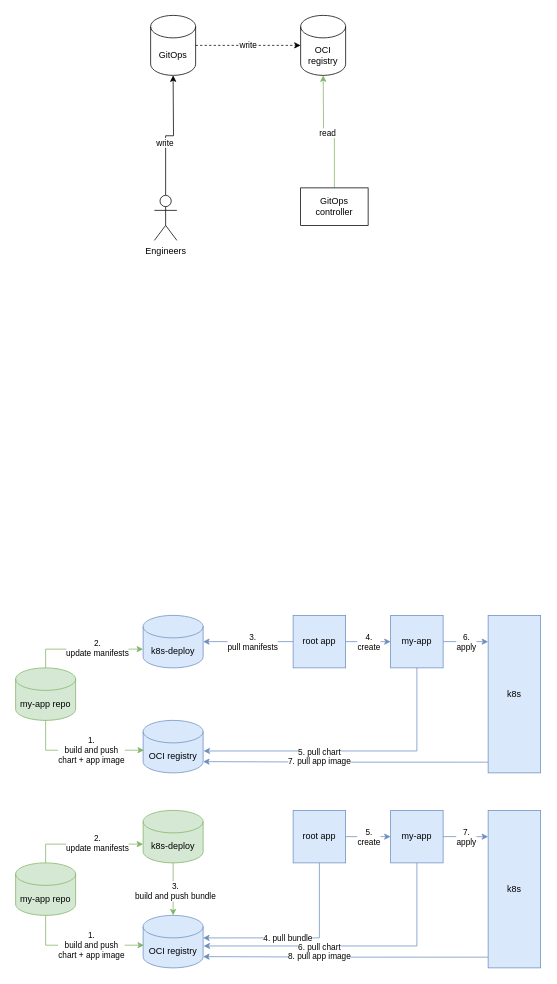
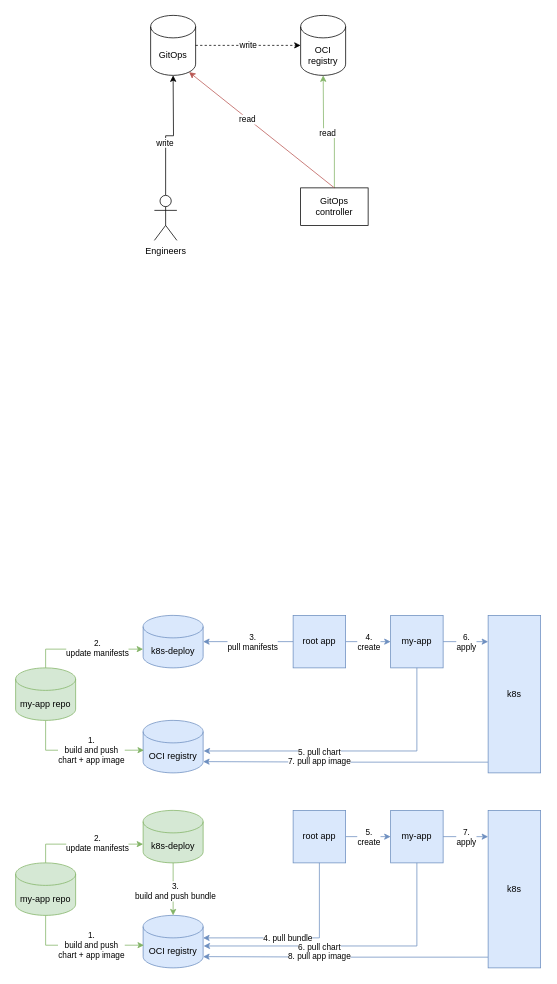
none -> (263, 131)
